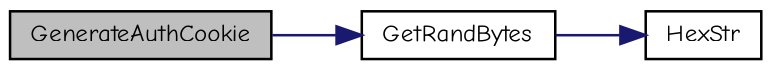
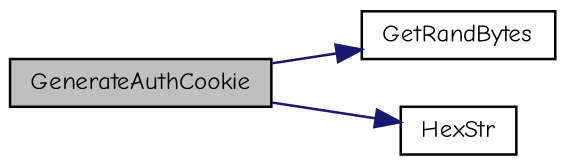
(588, 35) -> (324, 110)
